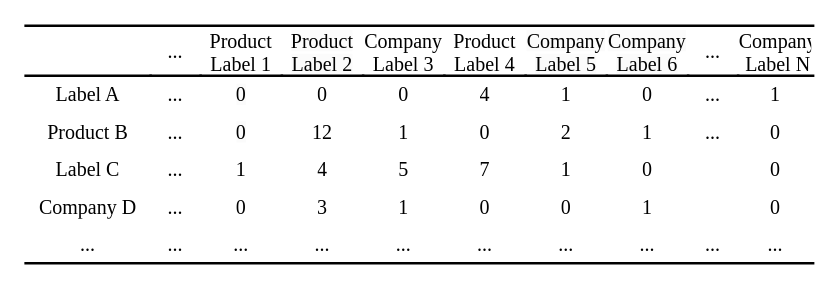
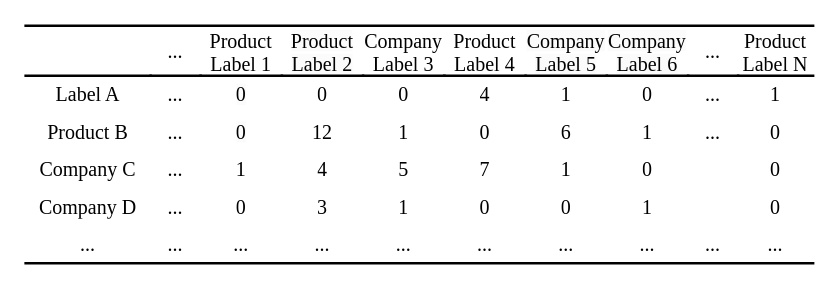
(776, 51) -> (776, 51)
(566, 132) -> (566, 132)
(88, 169) -> (88, 169)
